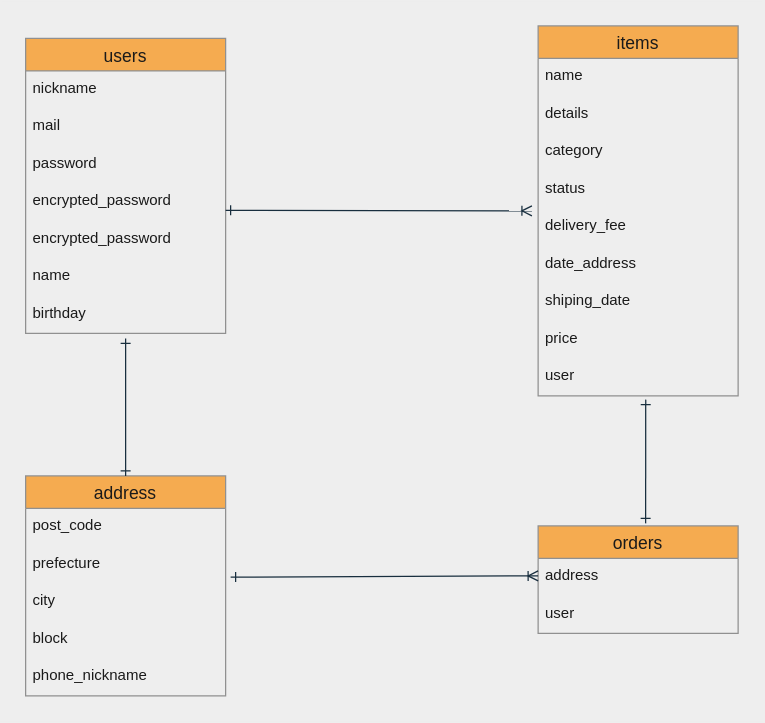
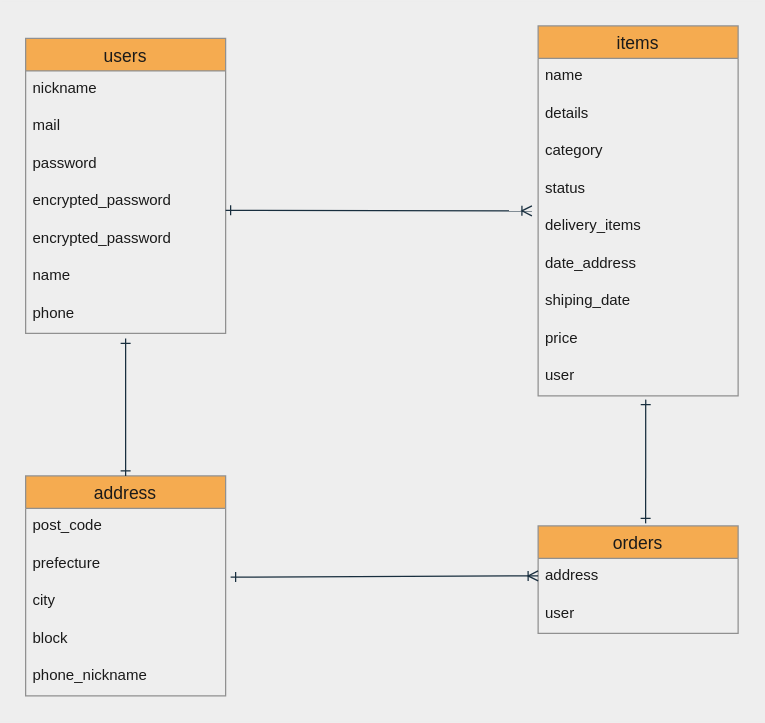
(592, 225) -> (598, 225)
(64, 313) -> (54, 313)
